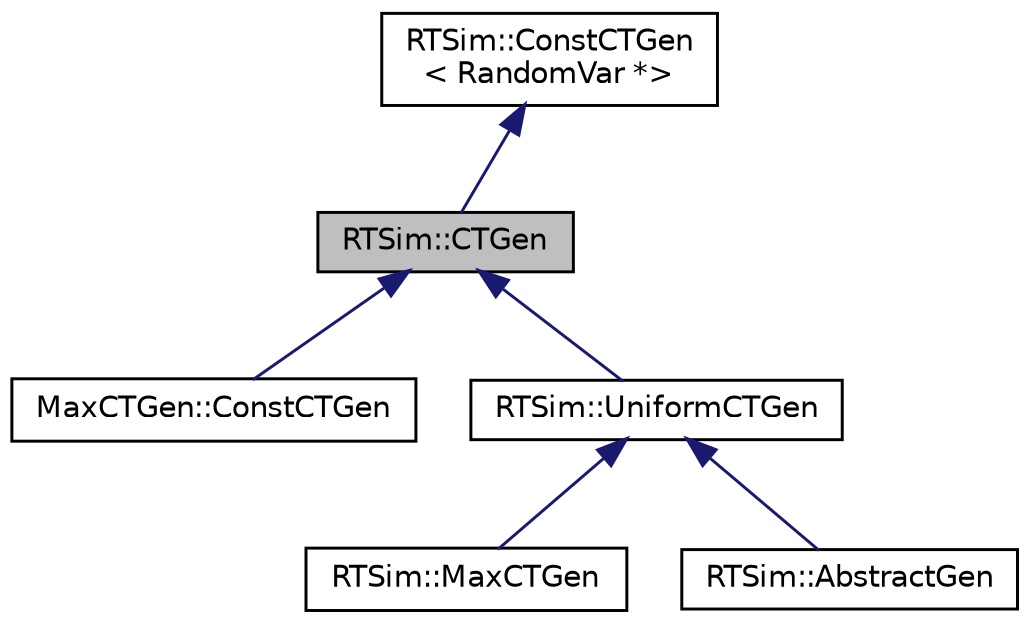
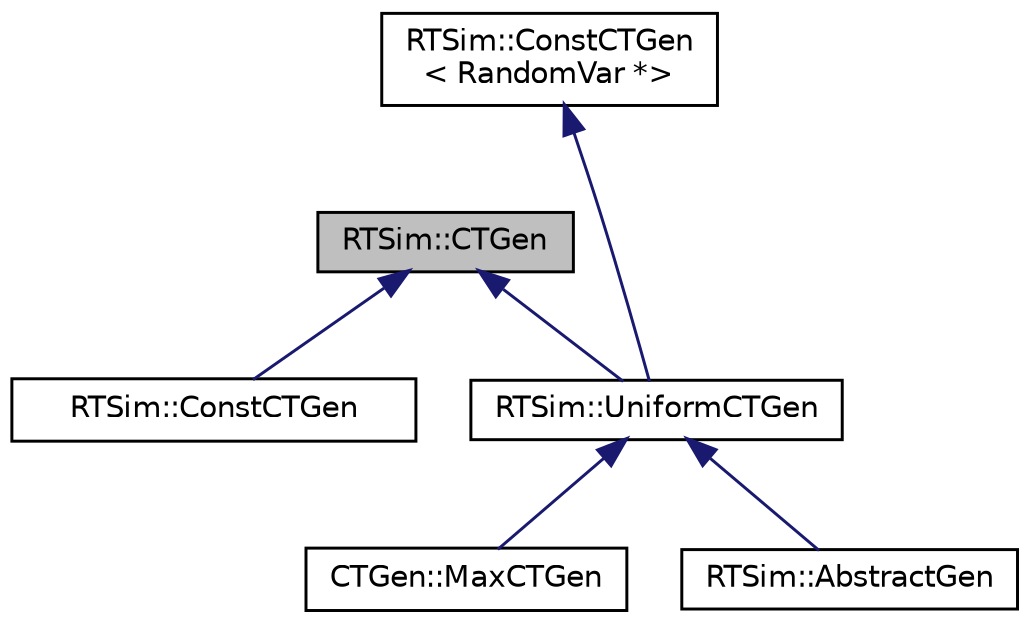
(485, 172) -> (614, 257)
(214, 410) -> (214, 410)
(466, 579) -> (466, 579)
